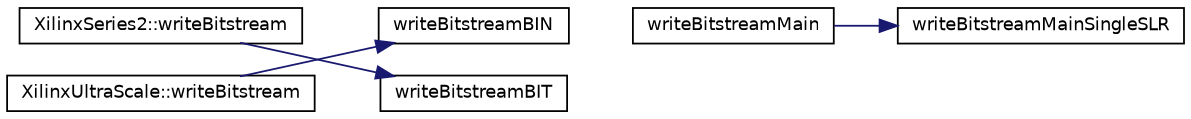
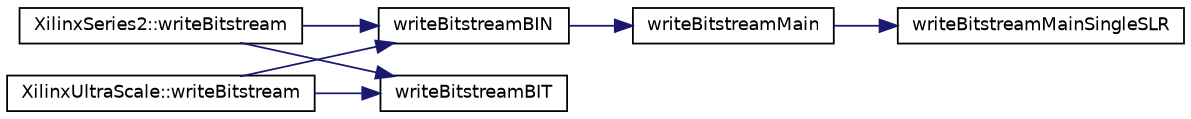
none -> (331, 26)
none -> (592, 26)
none -> (338, 93)
